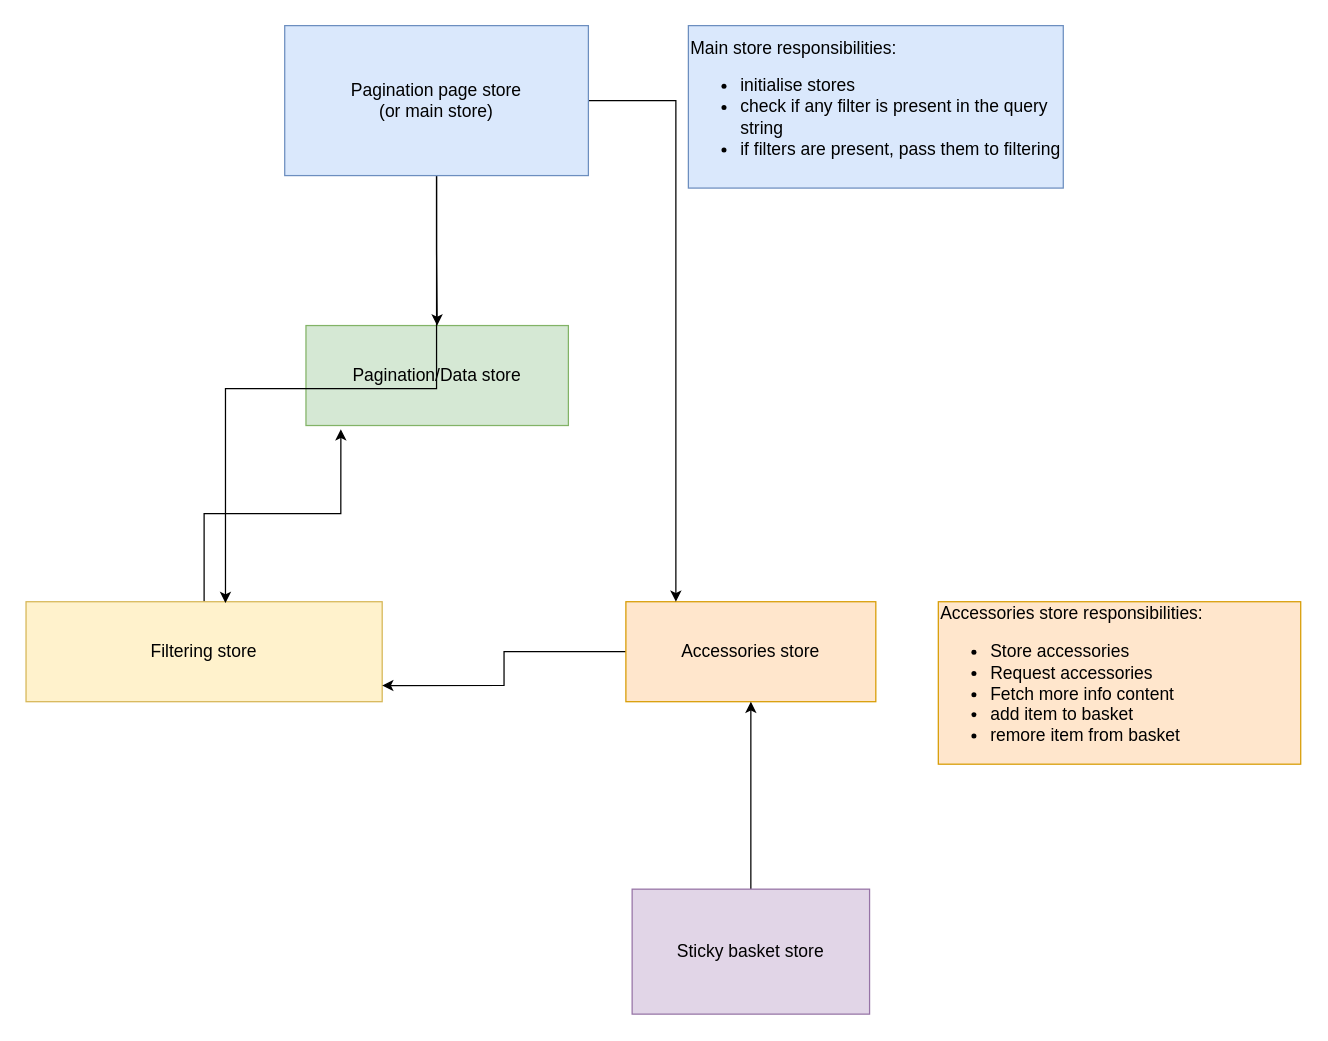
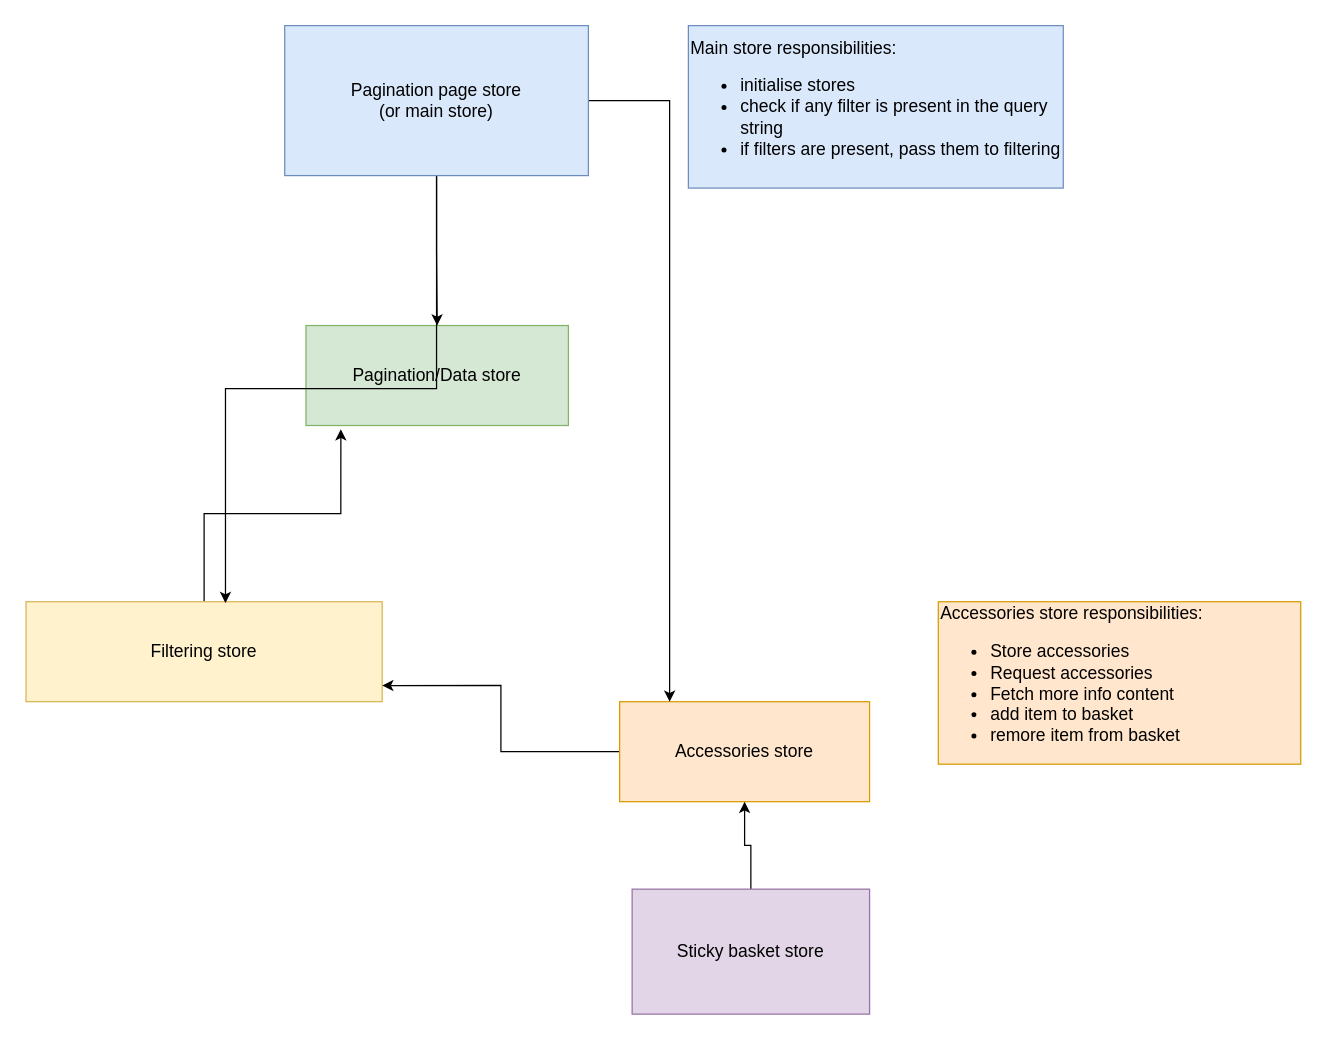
(751, 652) -> (744, 752)
